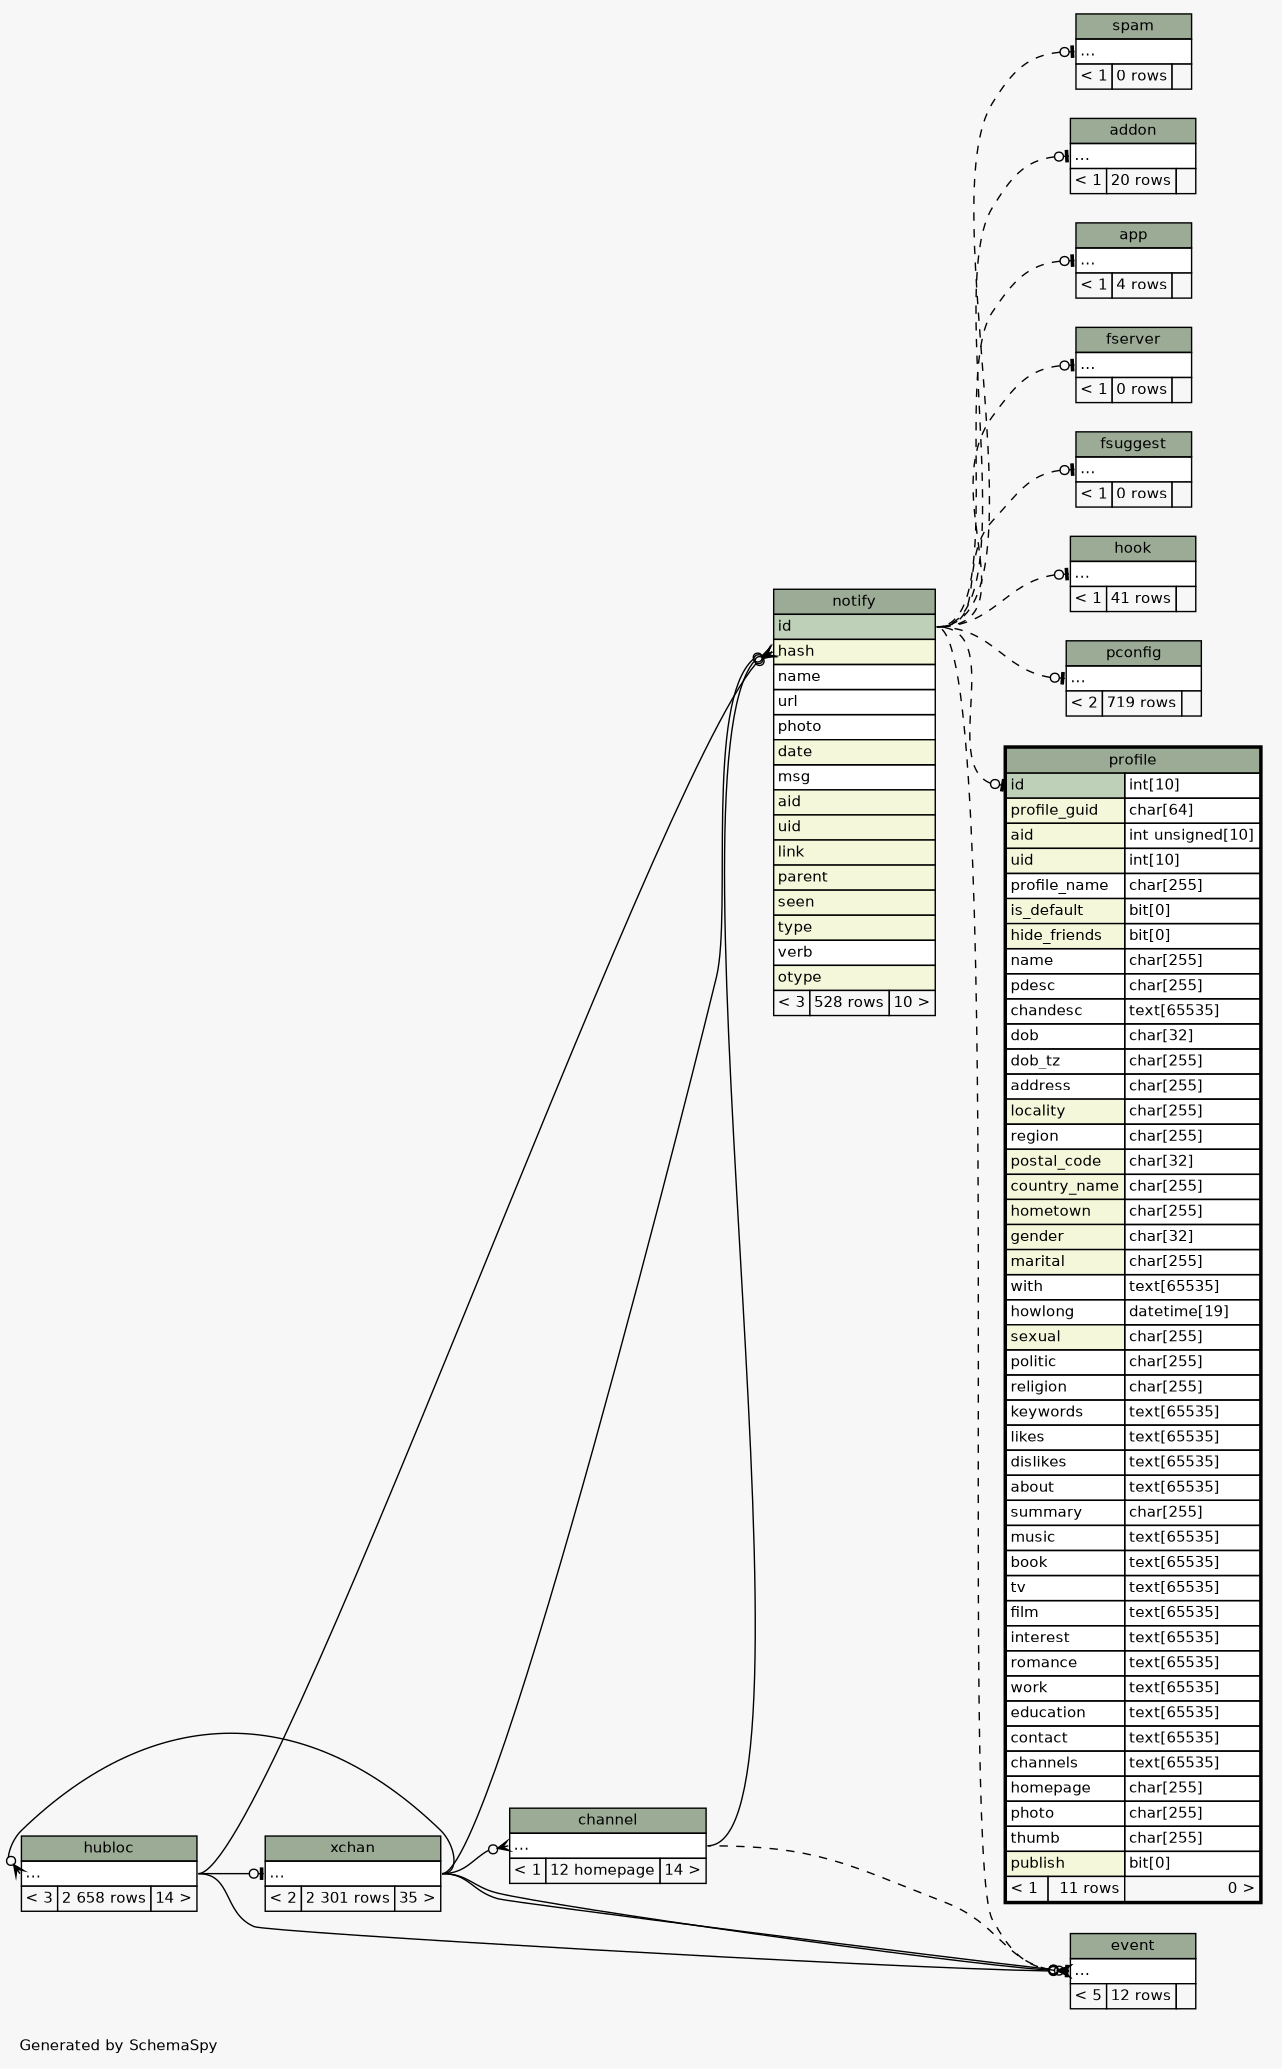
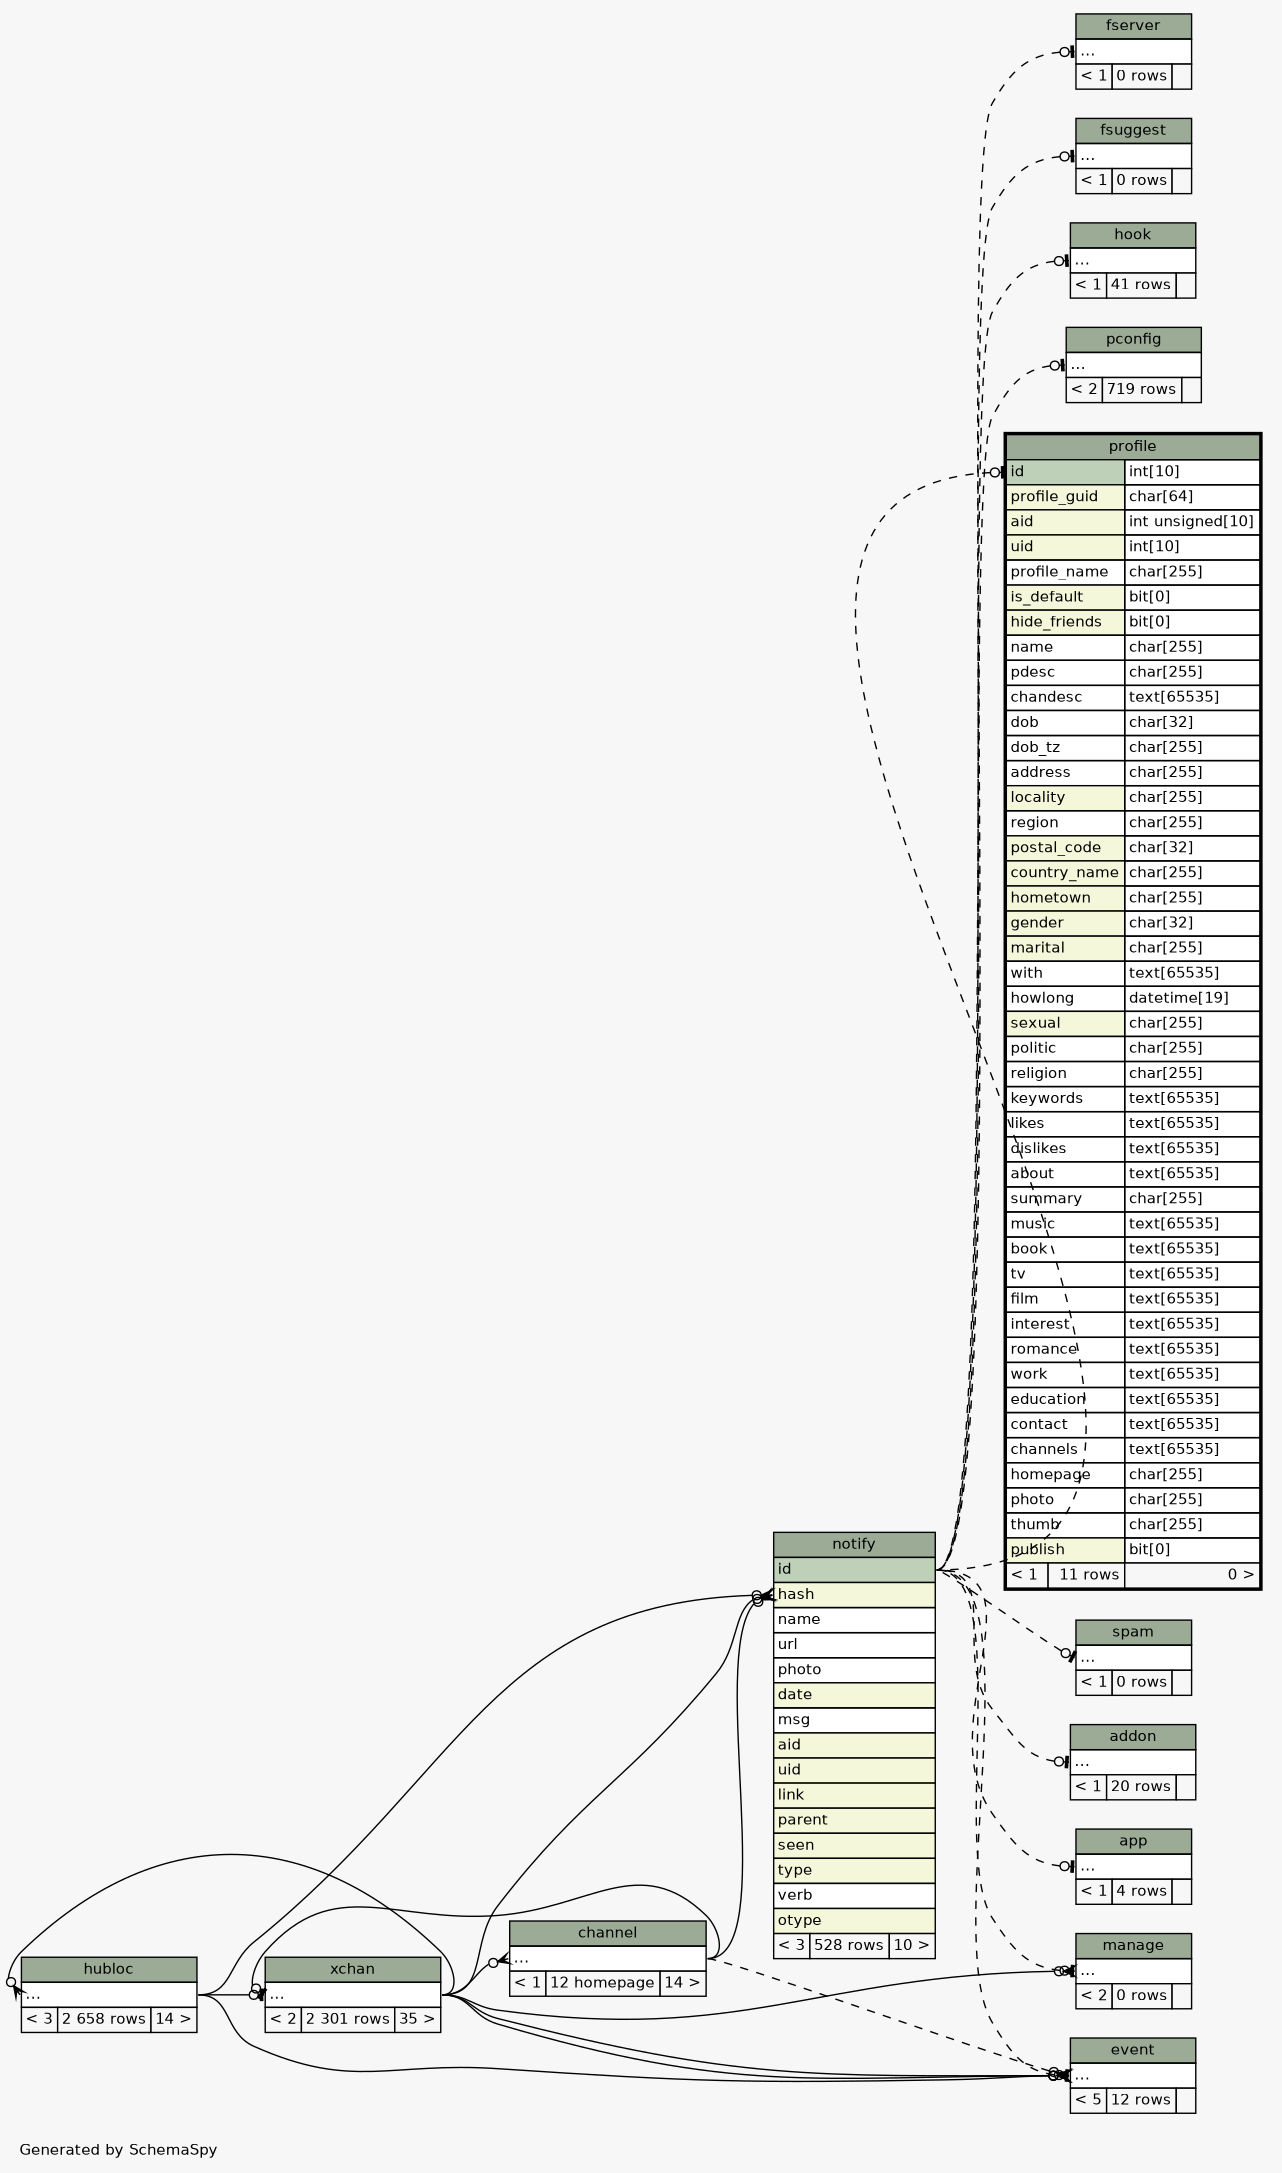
none -> (479, 1916)
none -> (1133, 1971)
